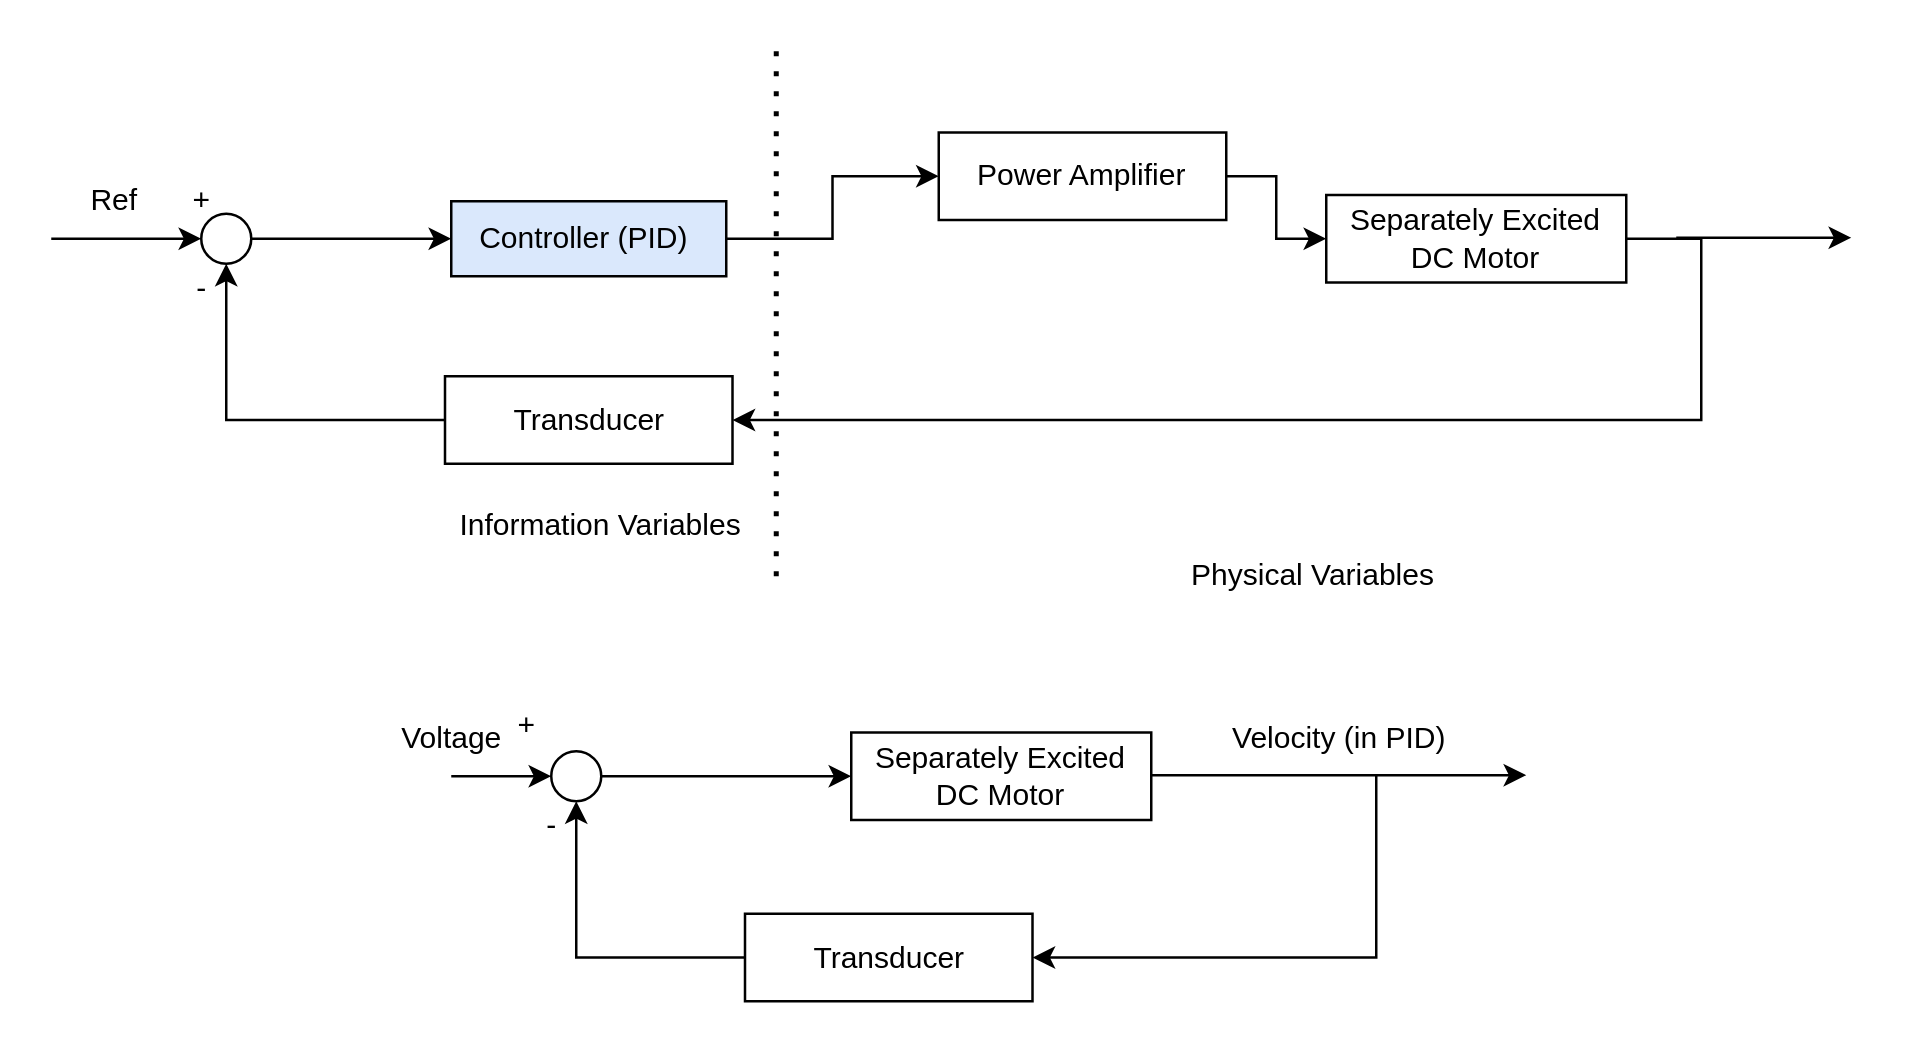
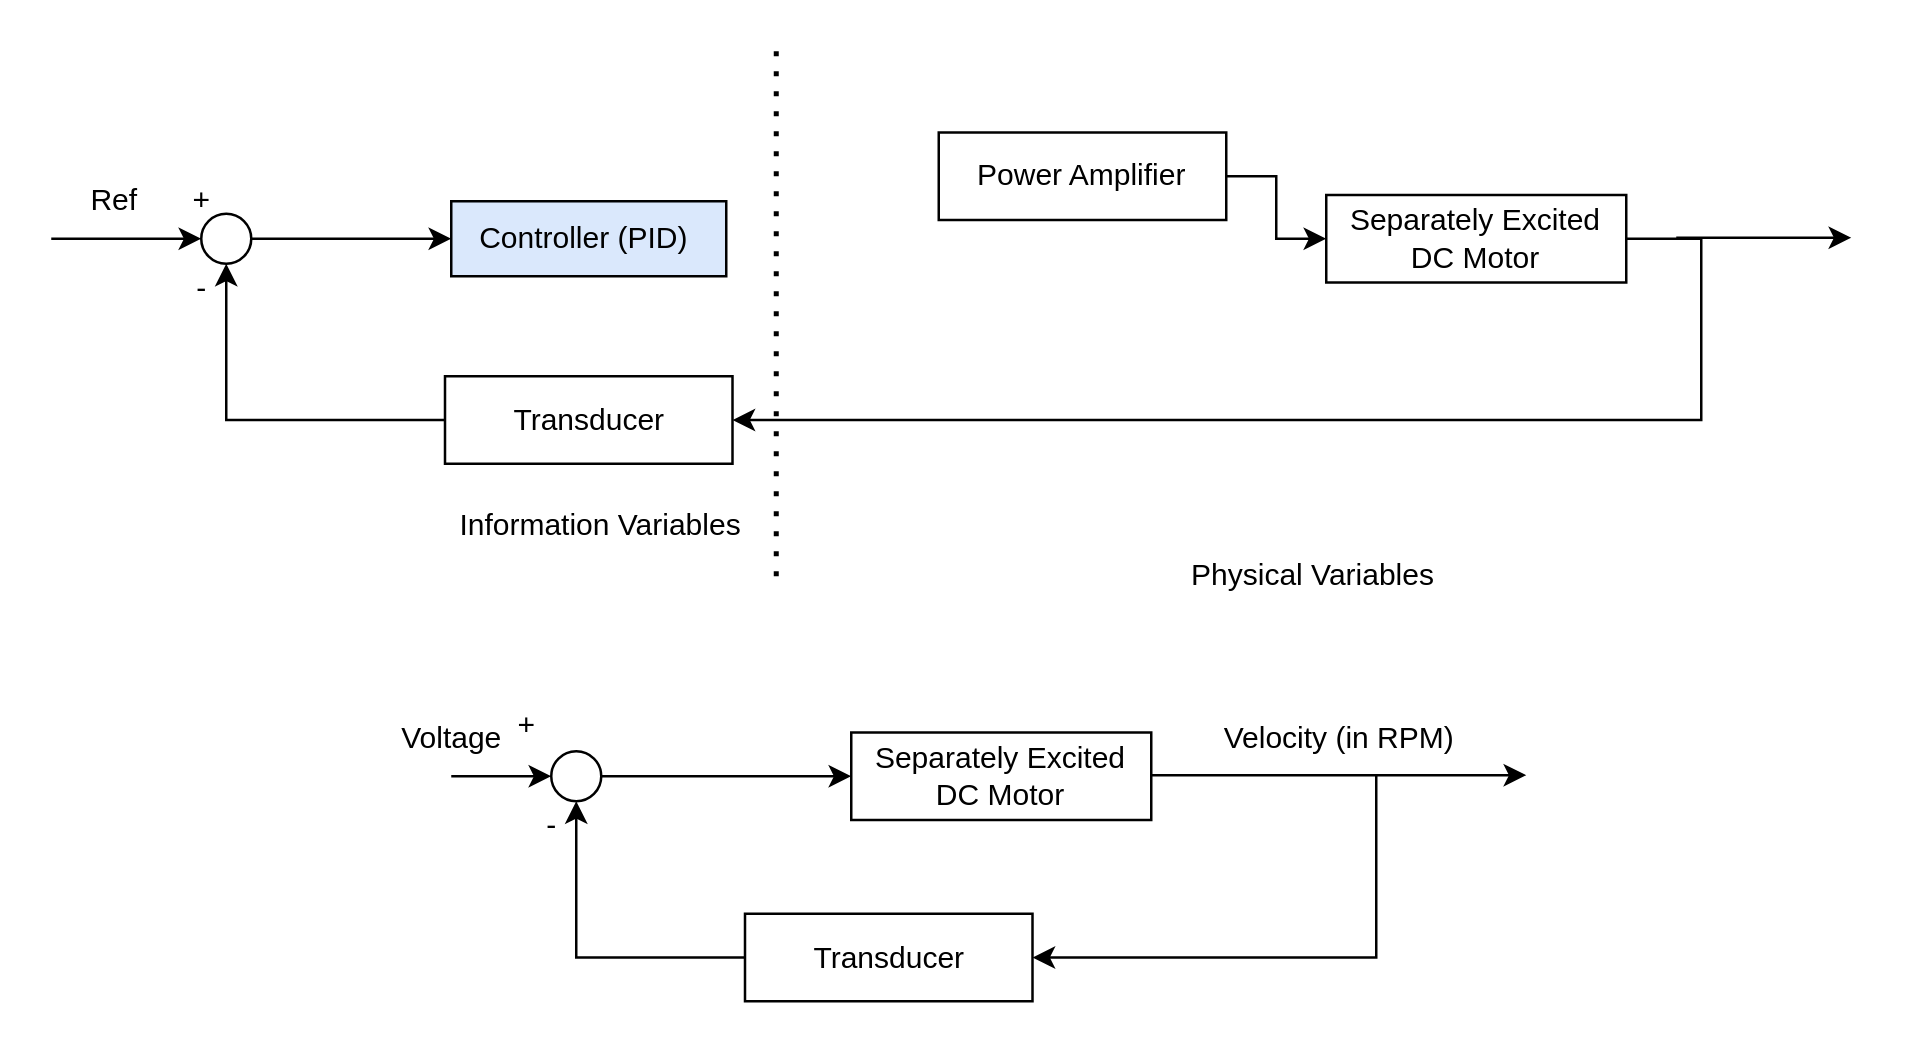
(833, 188) -> none
(1340, 739) -> (1340, 739)
